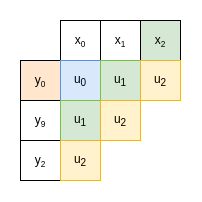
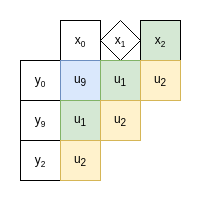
(121, 41) -> (121, 41)
(41, 81) -> (41, 81)
(81, 81) -> (81, 81)
